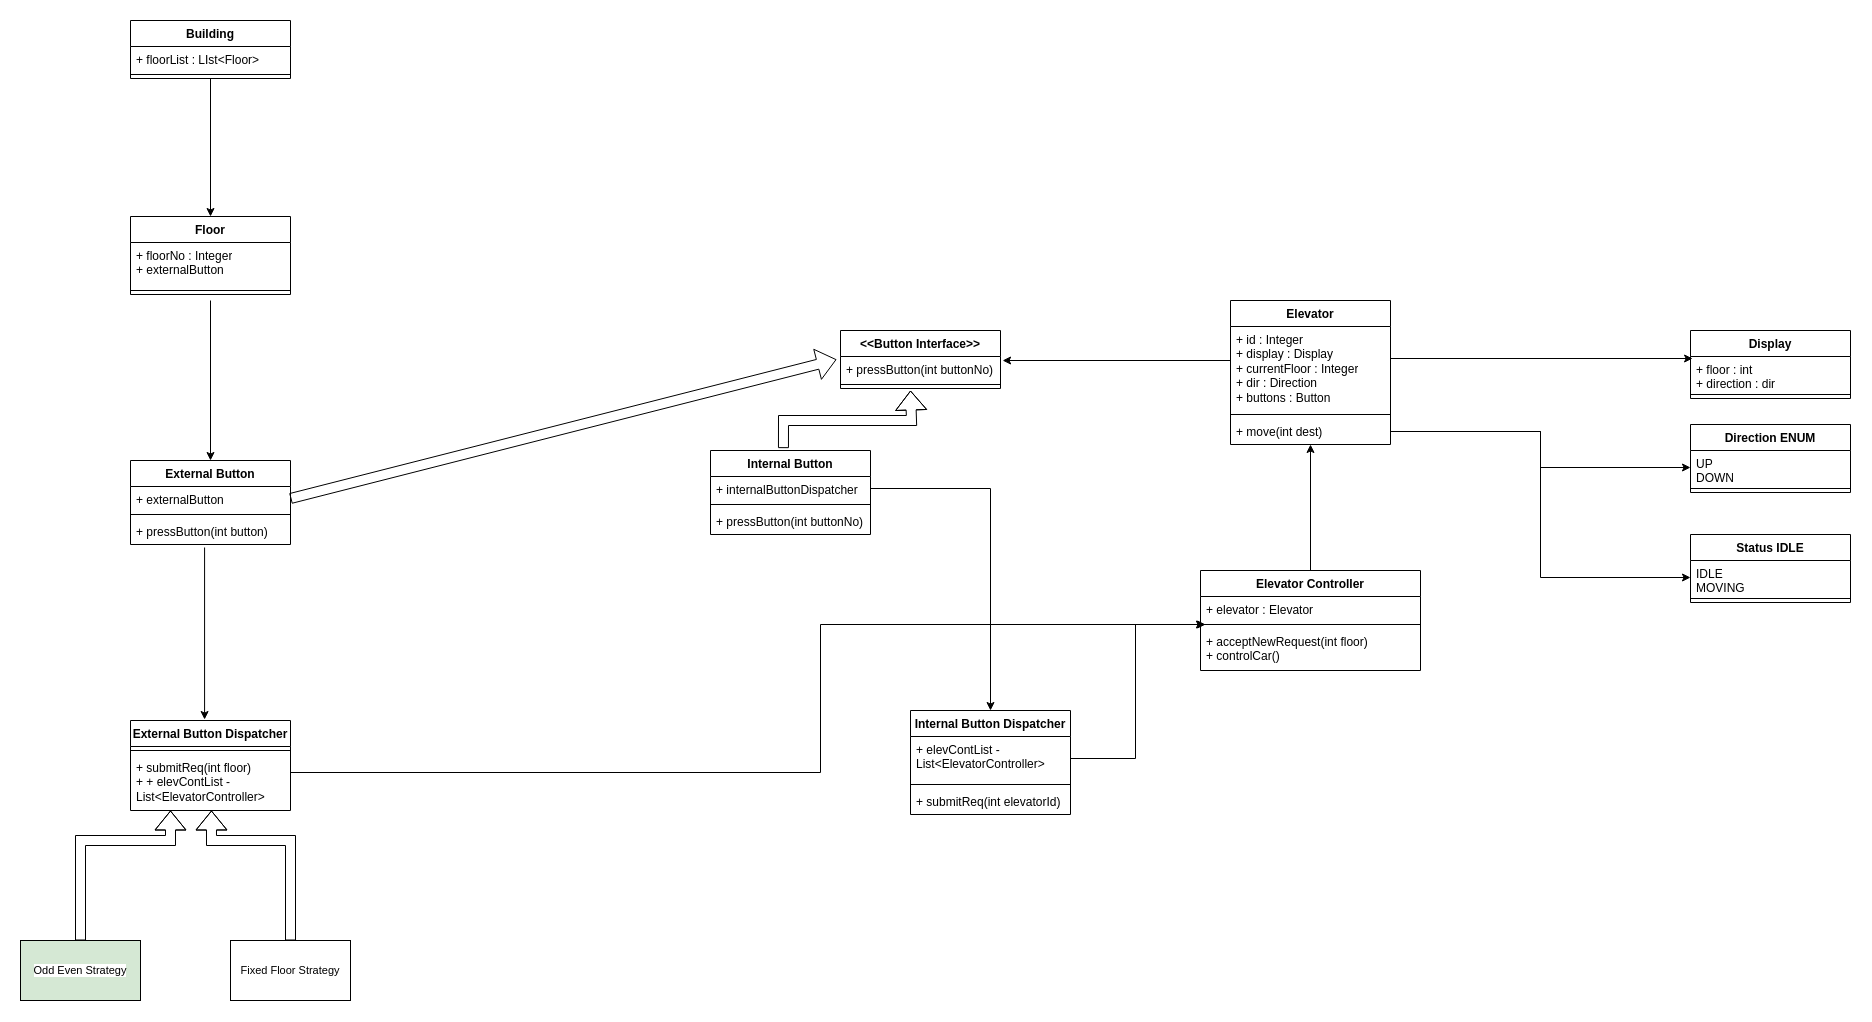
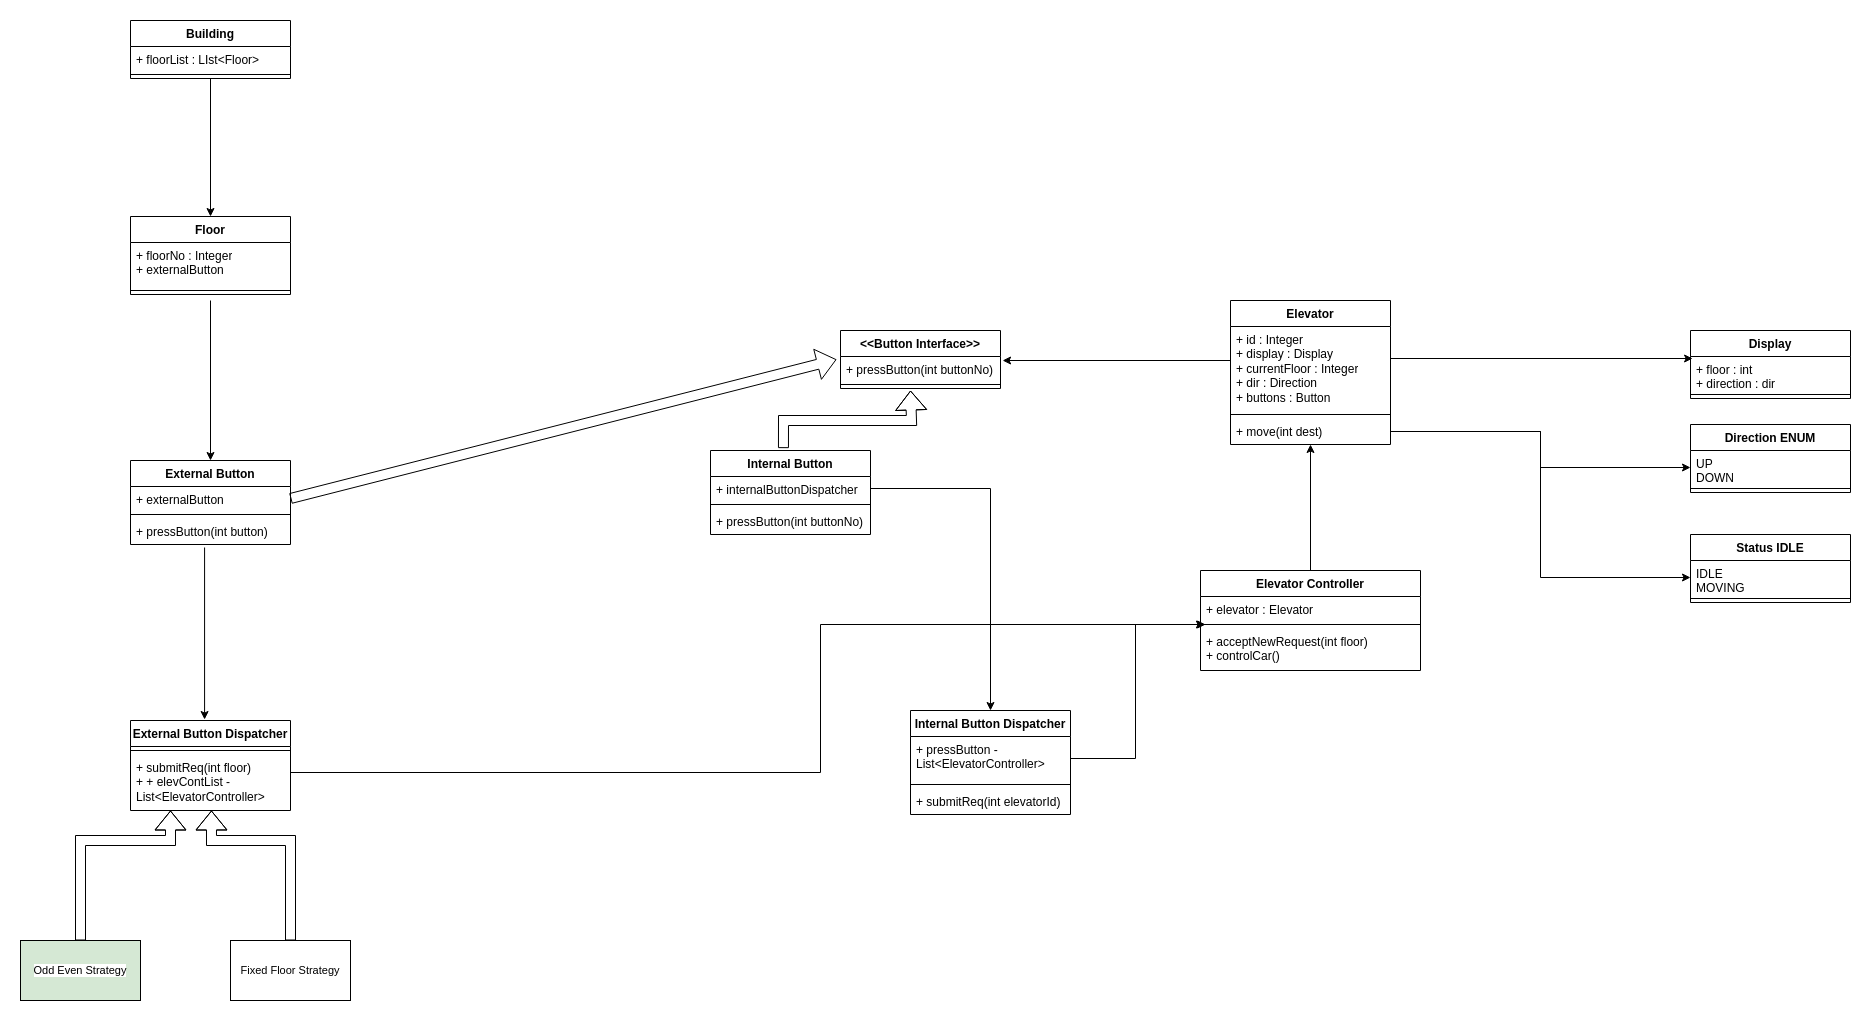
(992, 758) -> (992, 758)
